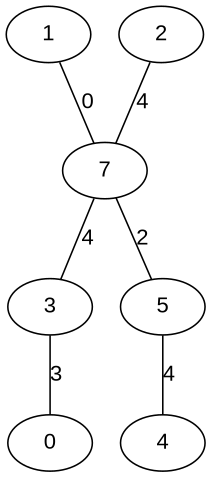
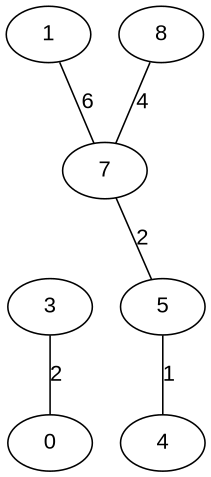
(161, 34) -> (161, 34)
(88, 103) -> (88, 103)
(77, 239) -> none
(56, 375) -> (56, 375)
(169, 375) -> (169, 375)
